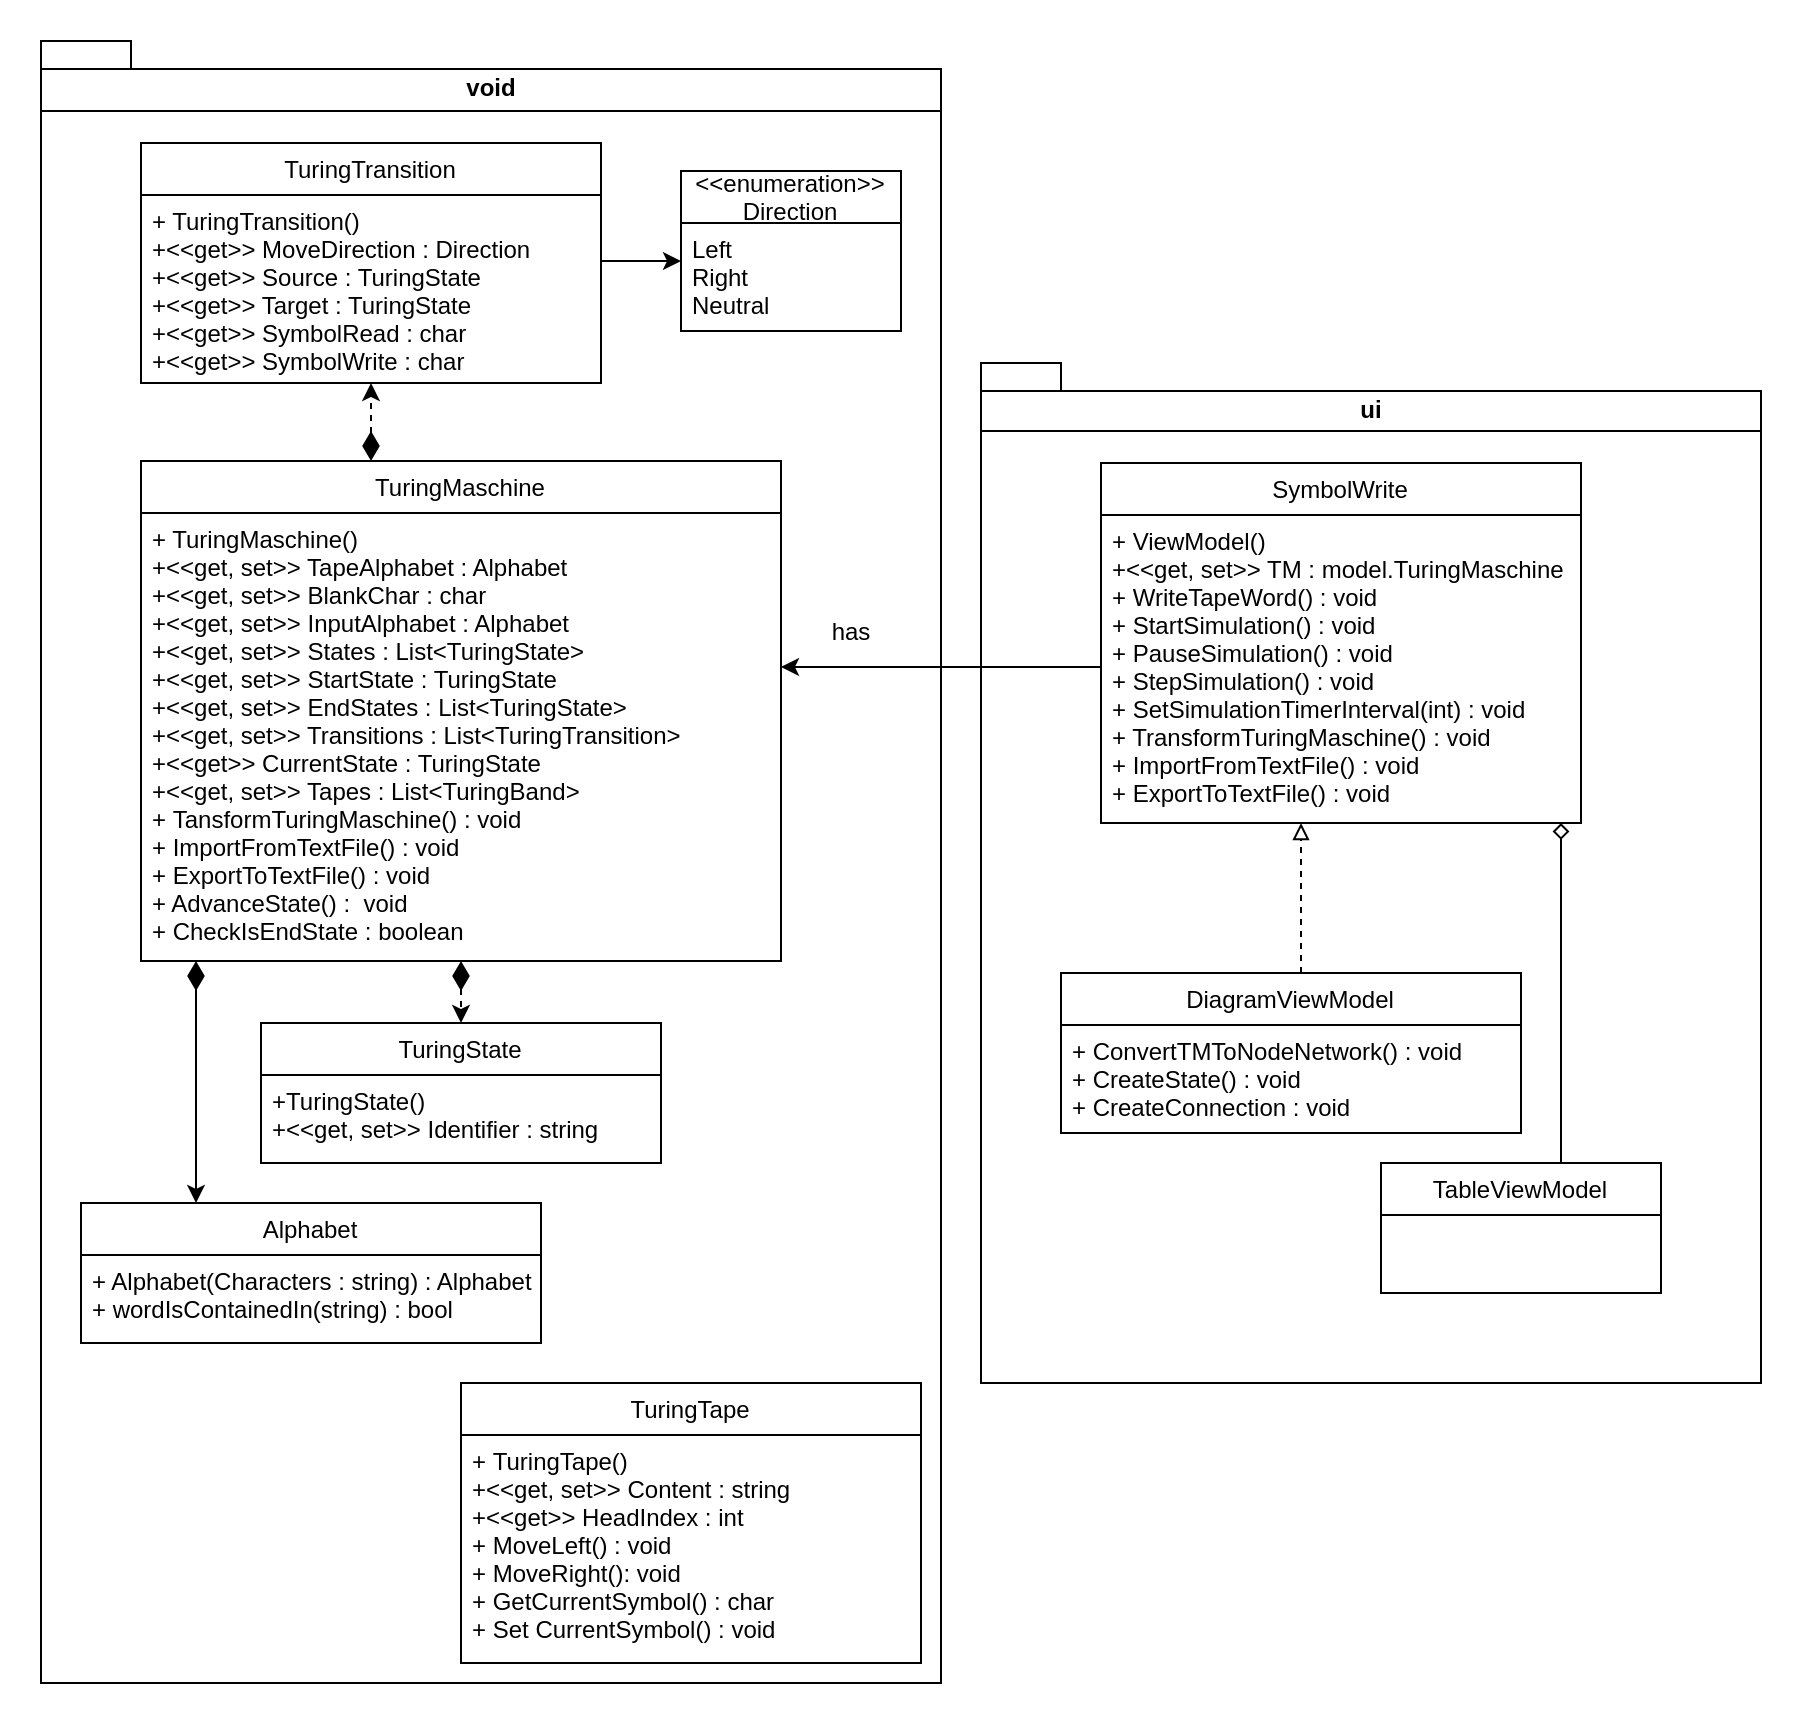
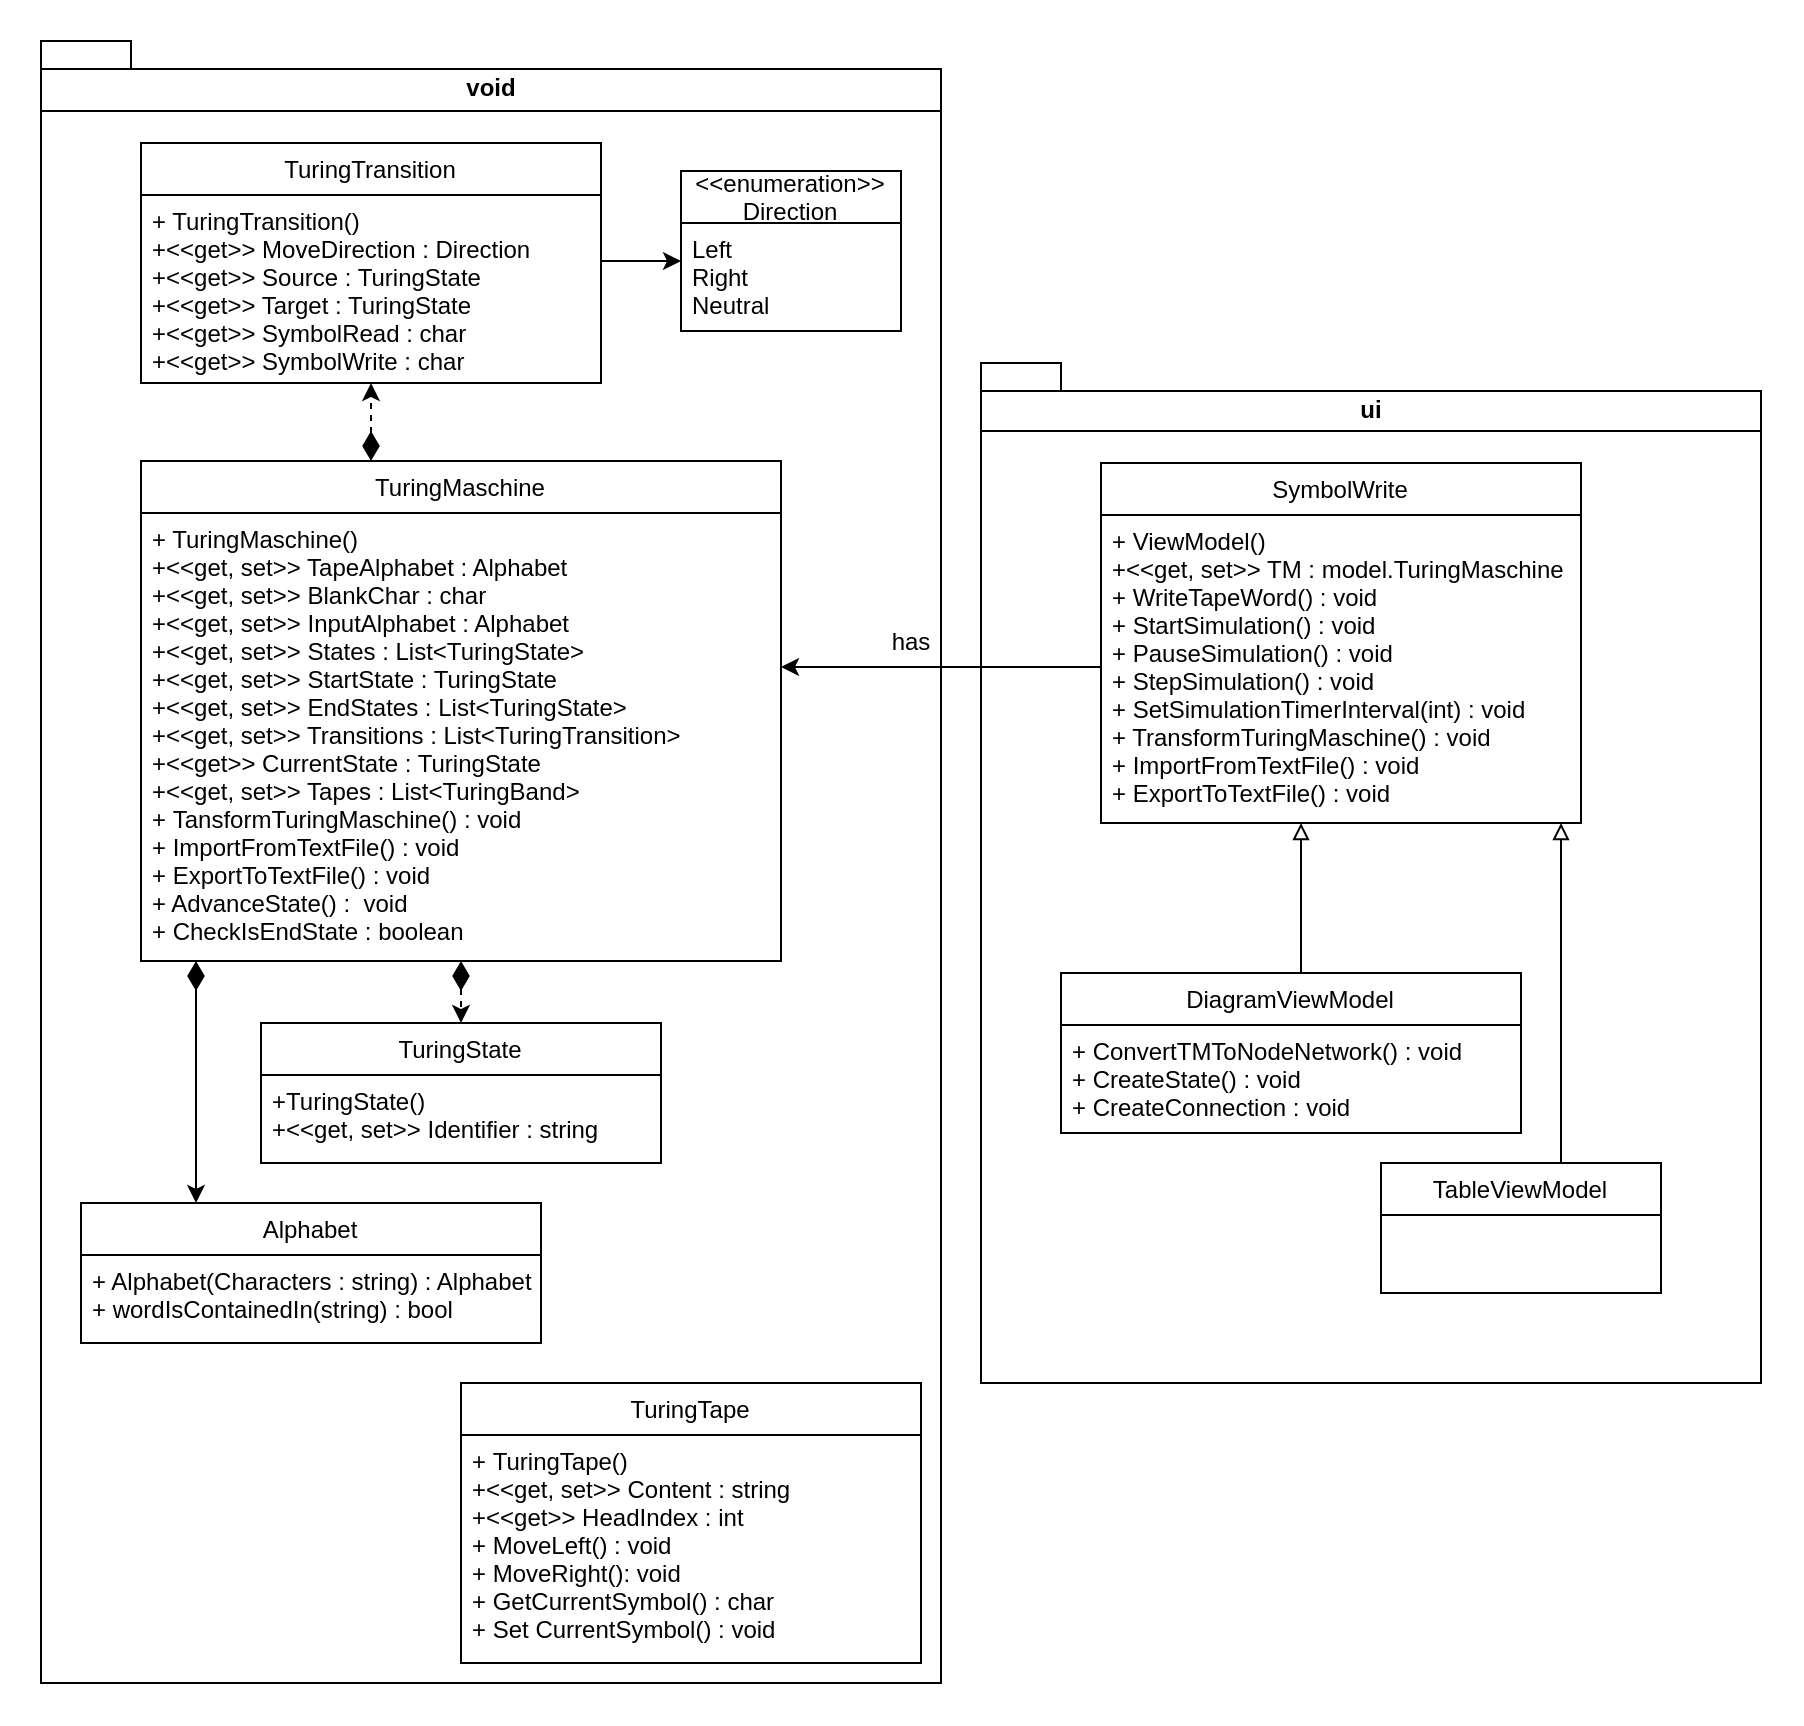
(851, 633) -> (911, 643)
(1561, 840) -> (1561, 840)
(1301, 904) -> (1301, 904)
